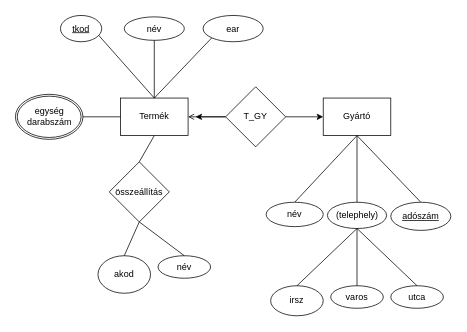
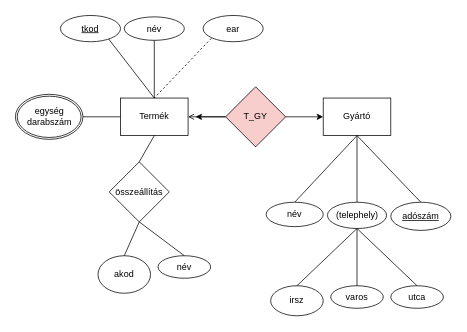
(81, 29) -> (90, 29)
(183, 67) -> (183, 67)
(255, 117) -> (255, 117)
